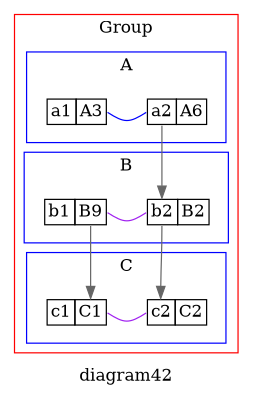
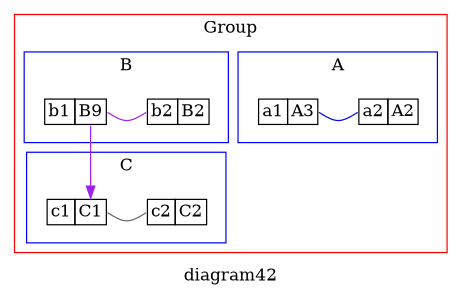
(192, 111) -> (403, 111)
(162, 160) -> none
(91, 261) -> (91, 160)
(161, 261) -> none
(127, 321) -> (127, 221)
